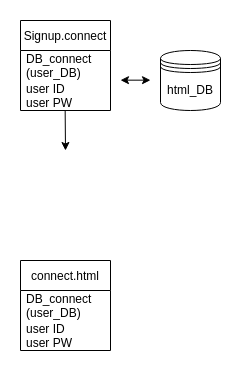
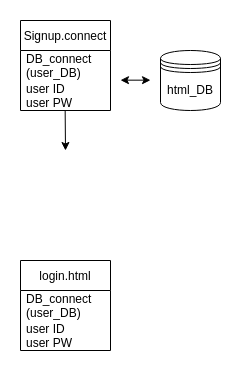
(65, 276) -> (65, 276)
